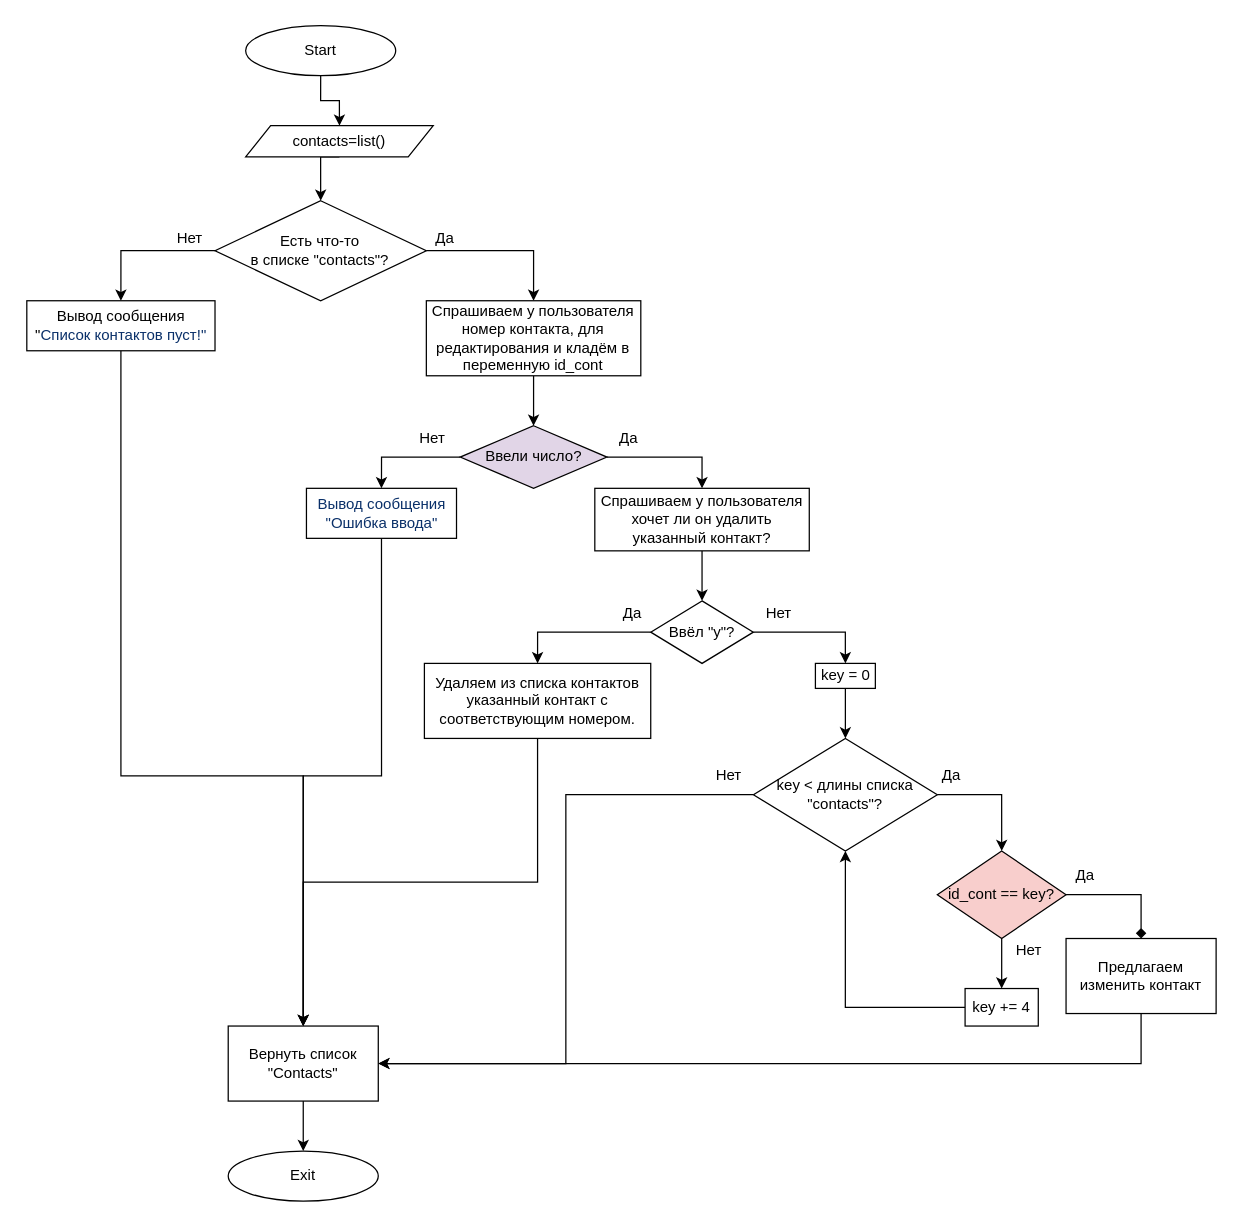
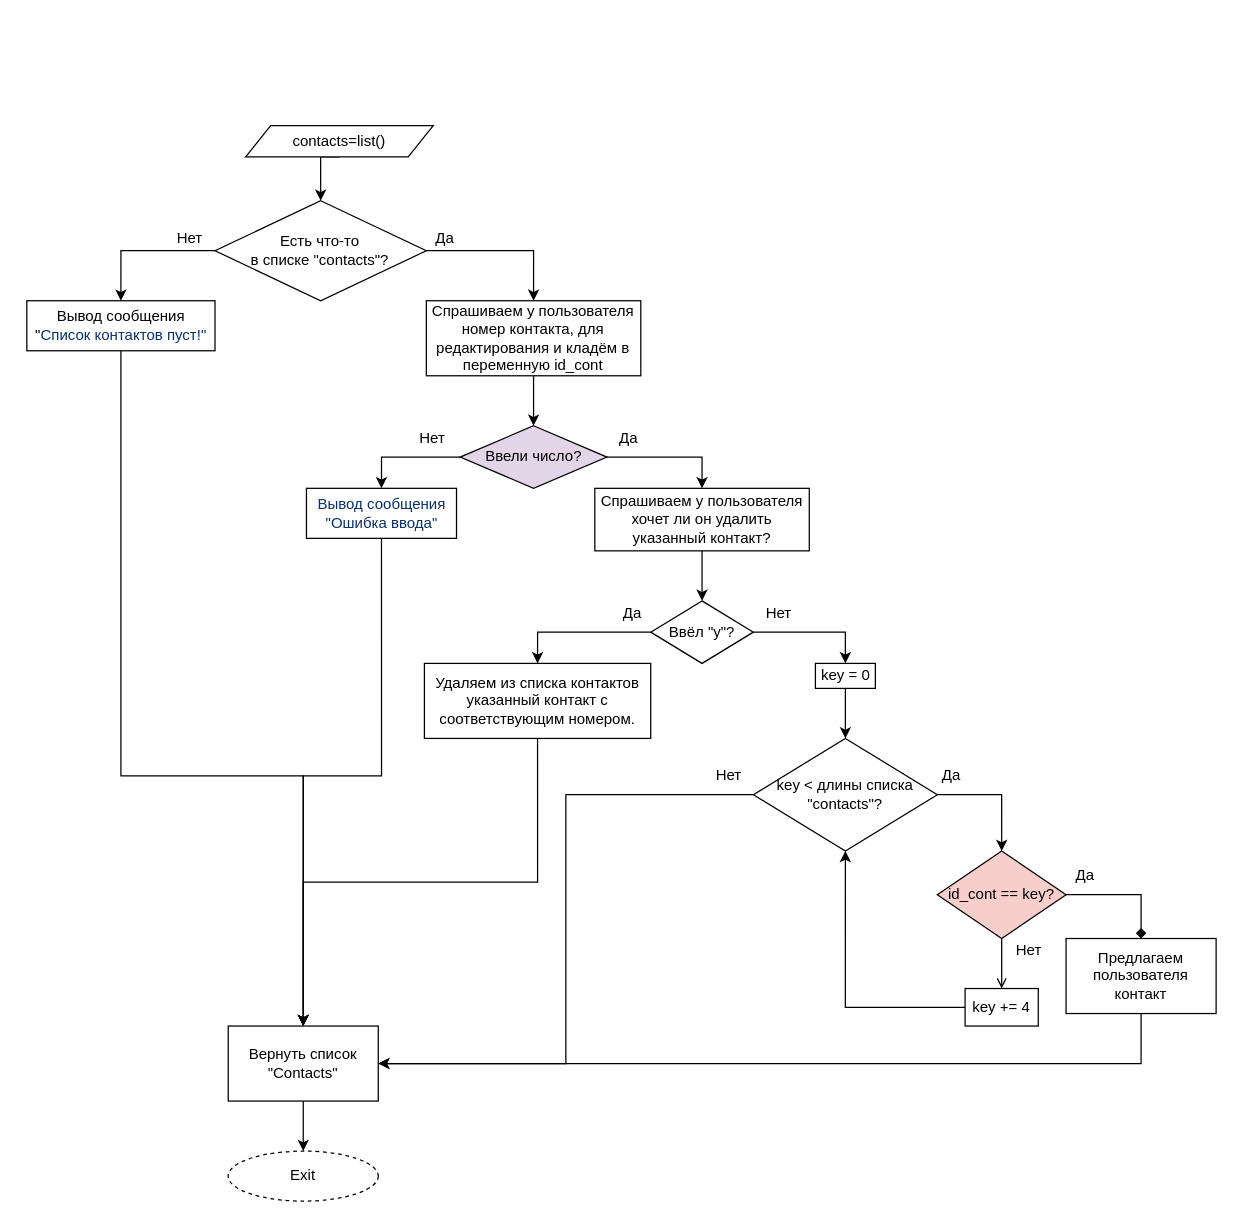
(321, 51) -> none
(326, 101) -> none
(1141, 976) -> (1141, 976)
(1001, 978) -> (1001, 981)
(303, 1176) -> (303, 1176)
